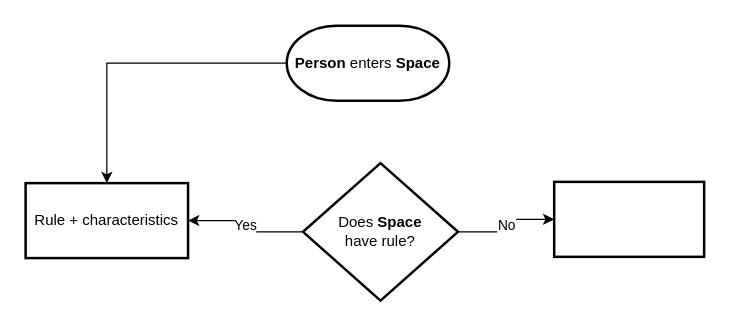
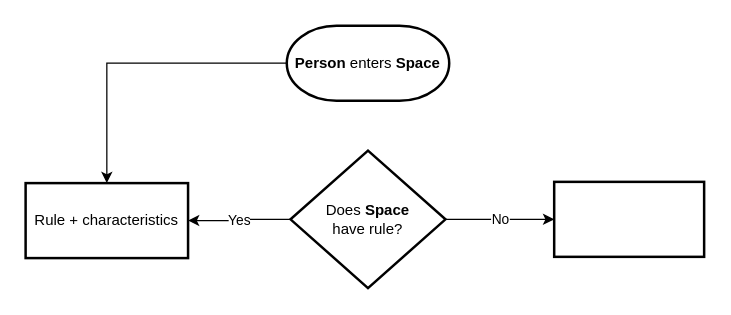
(381, 232) -> (368, 219)
